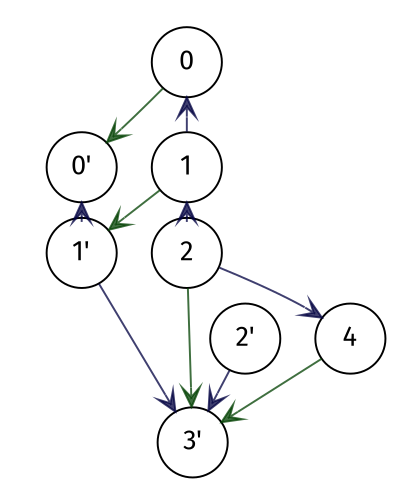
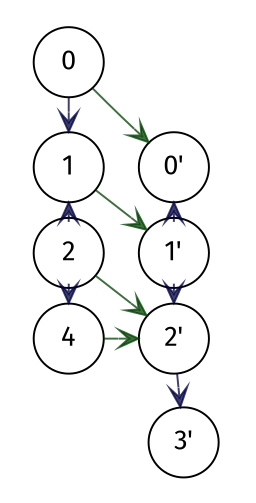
(187, 125) -> (69, 105)
(189, 338) -> (113, 290)
(132, 339) -> (174, 289)
(280, 385) -> (111, 339)
